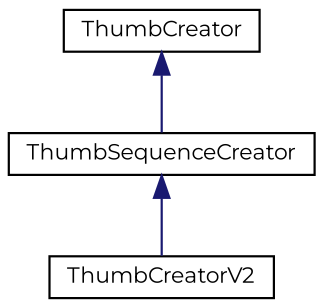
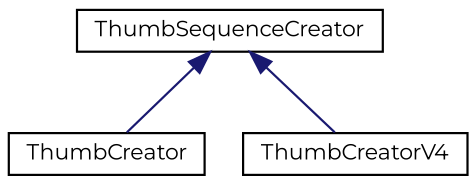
(162, 104) -> (160, 100)
(162, 277) -> (355, 154)
